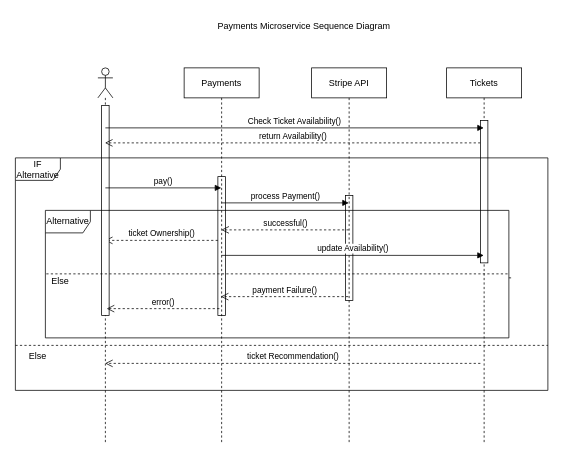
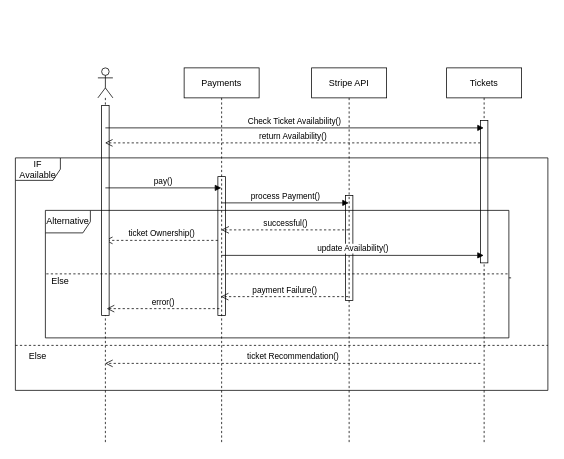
(304, 27) -> none
(38, 169) -> (38, 169)
